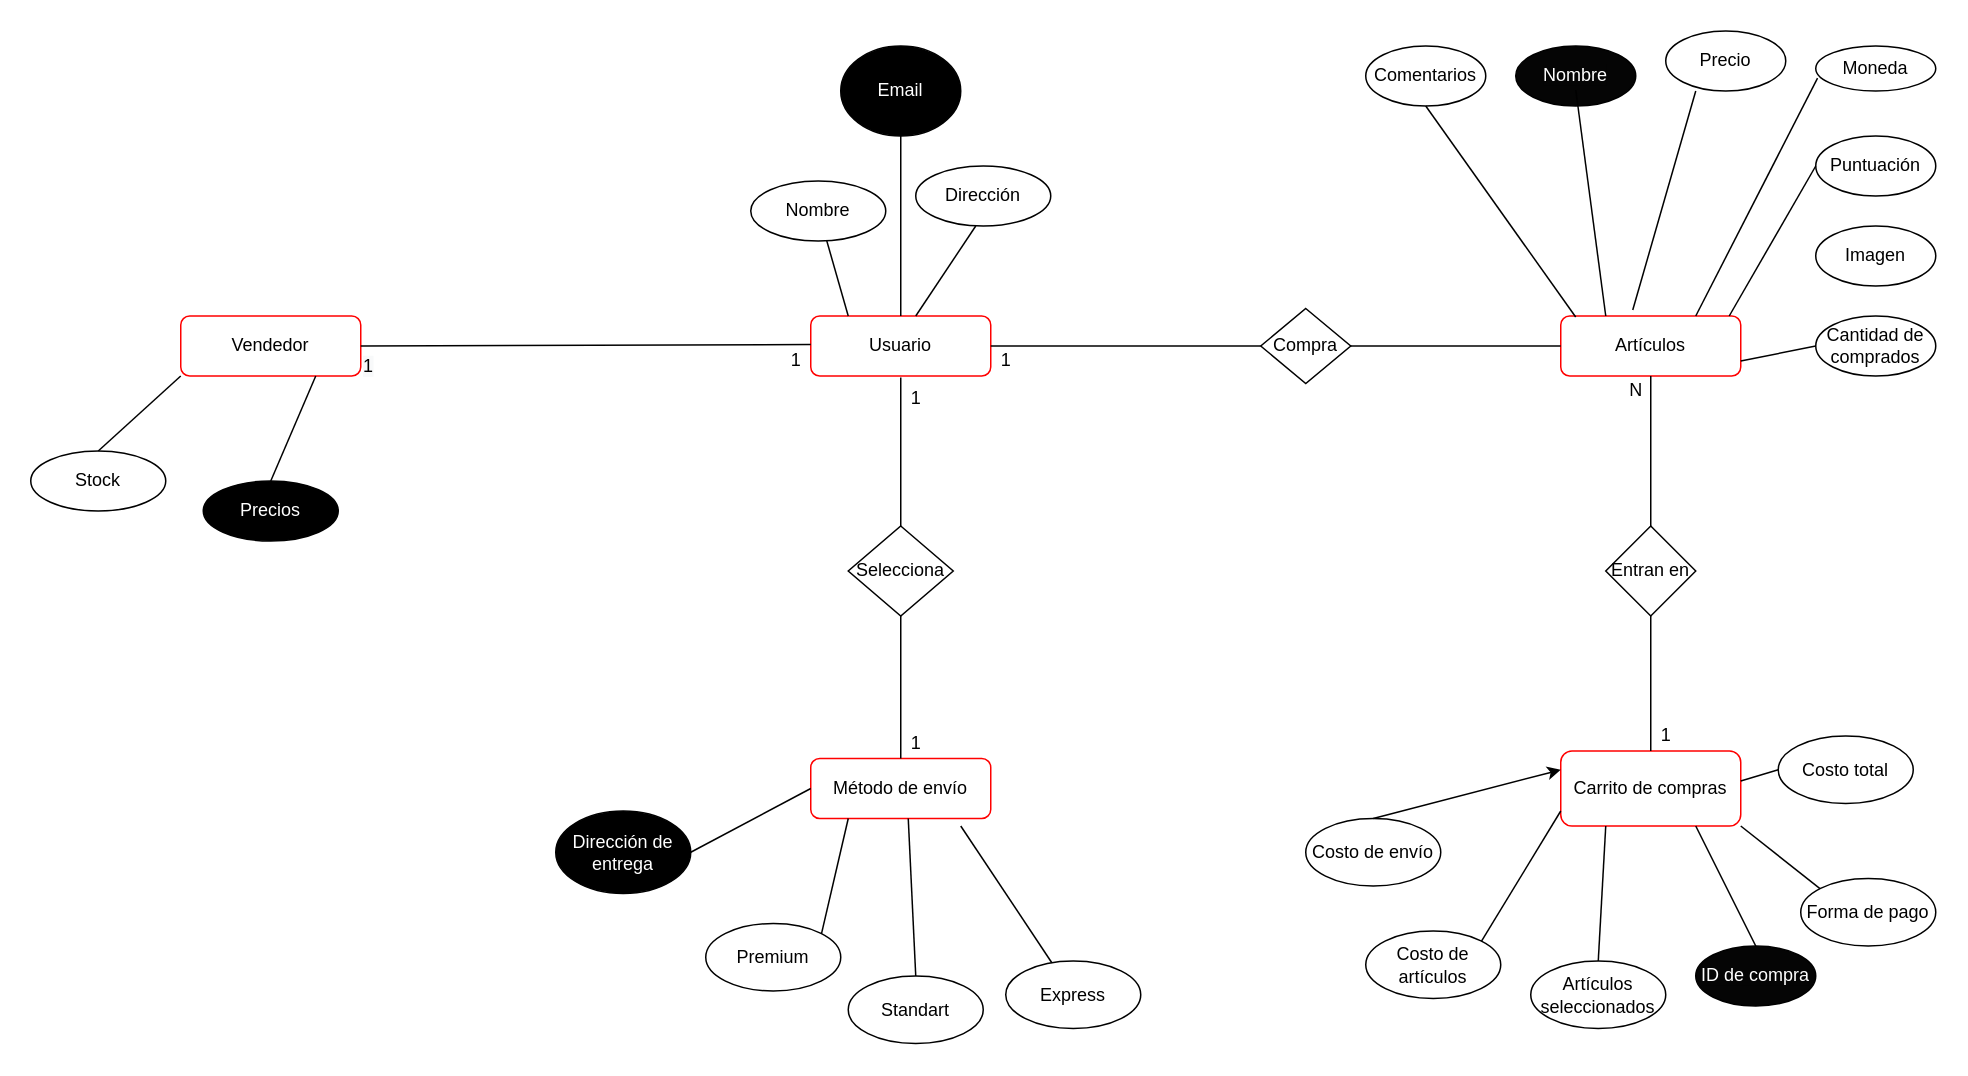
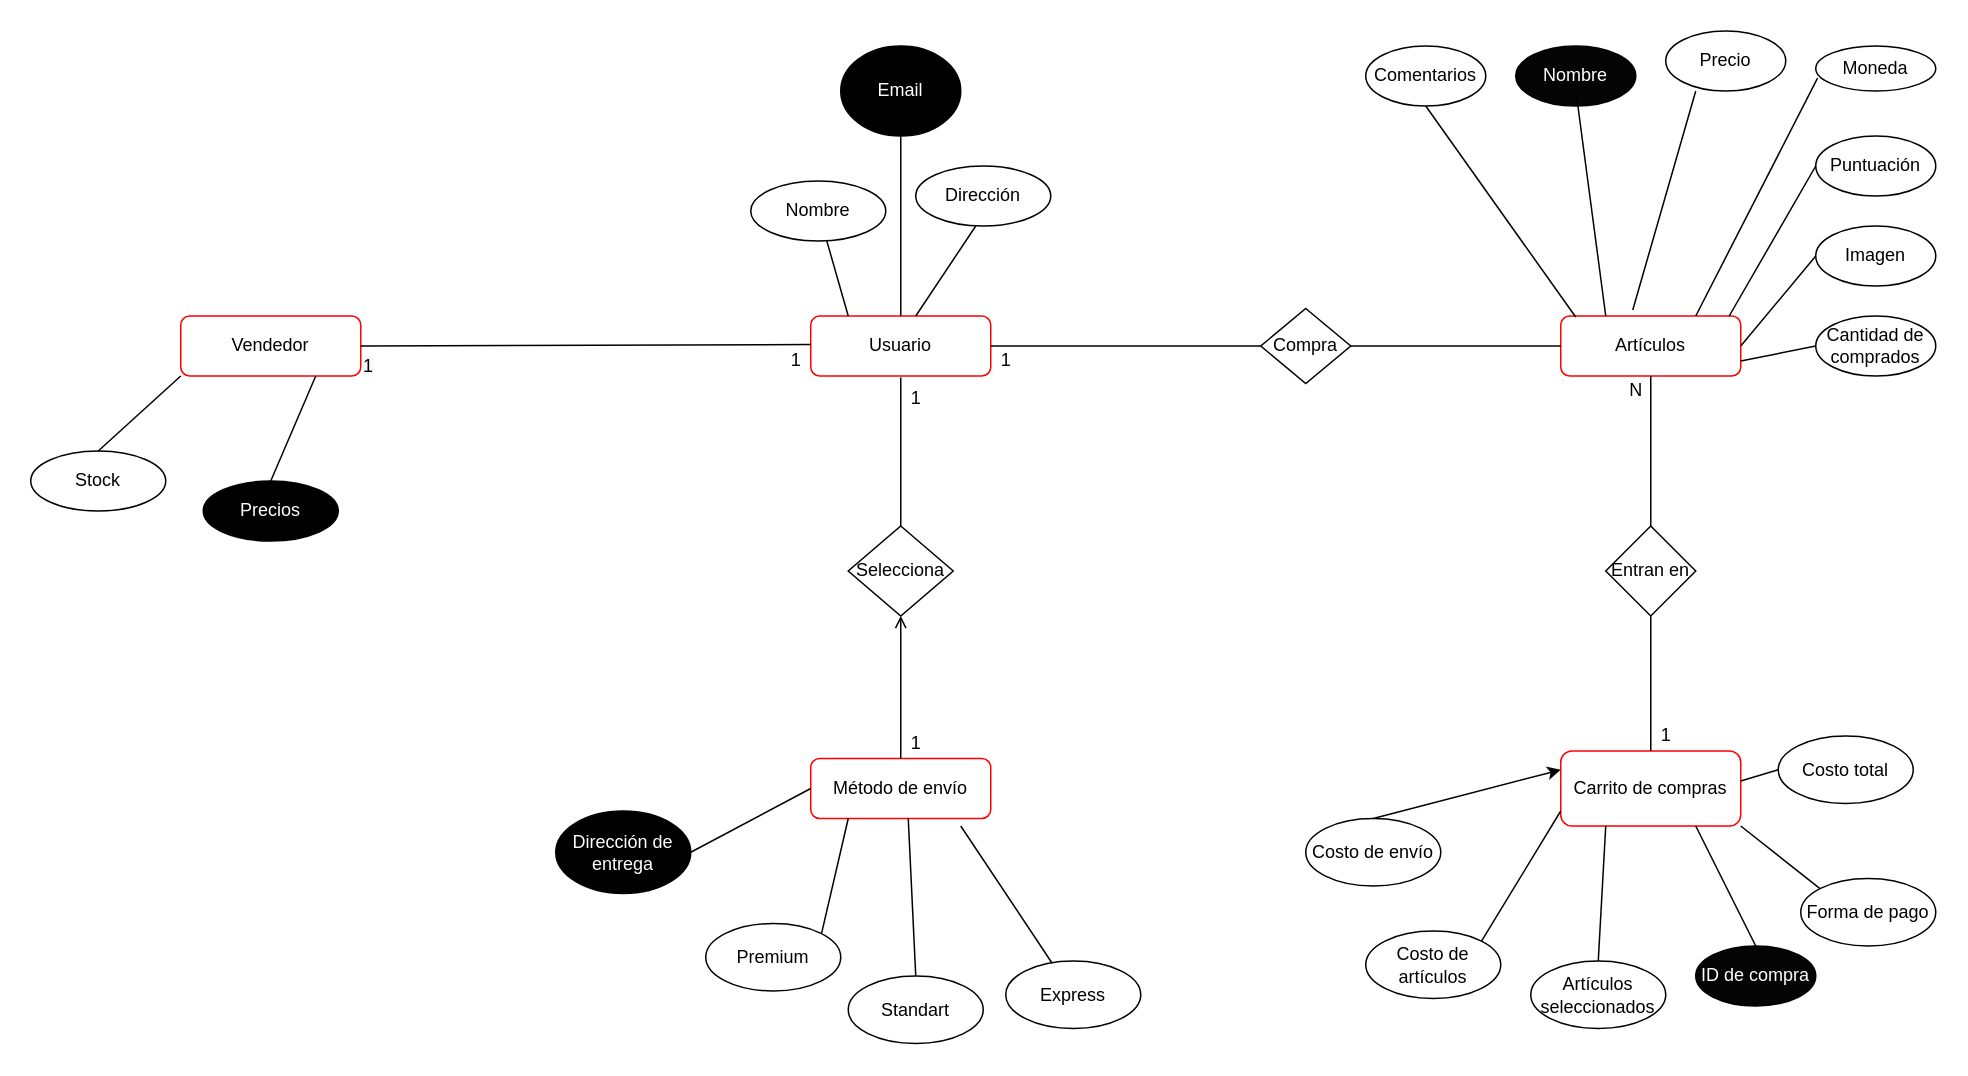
none -> (1779, 300)
(901, 621) -> (901, 623)
